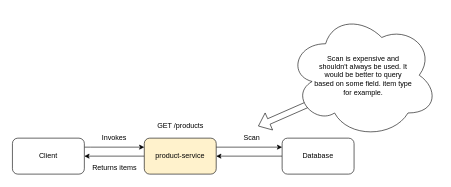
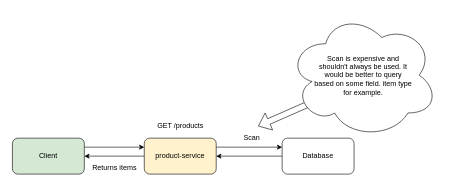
(114, 138) -> none
(48, 156) -> (48, 156)
